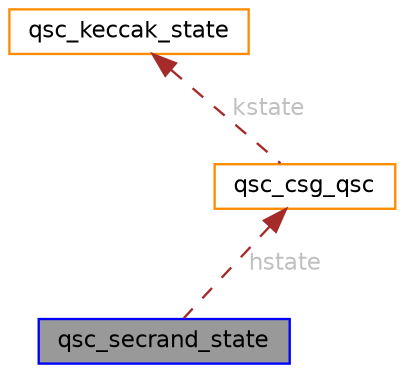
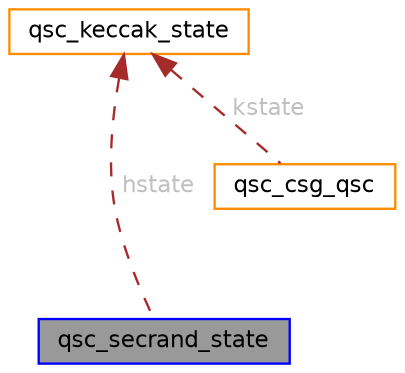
(227, 272) -> (114, 202)
